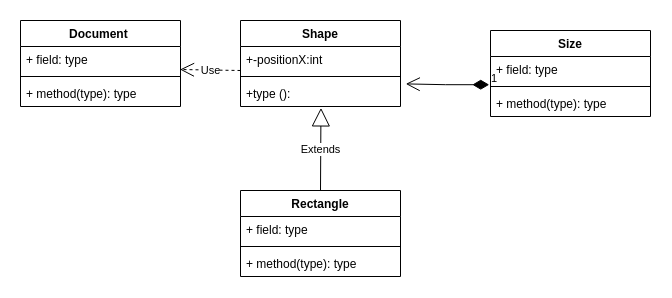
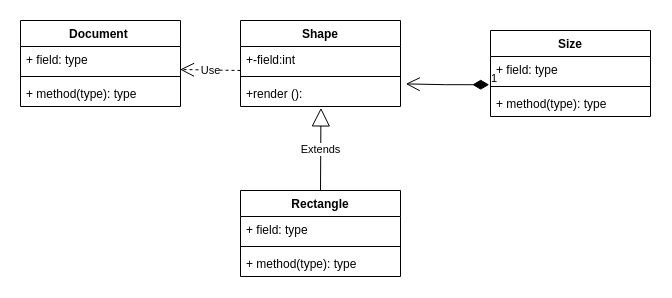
(290, 60) -> (277, 60)
(273, 94) -> (280, 94)
